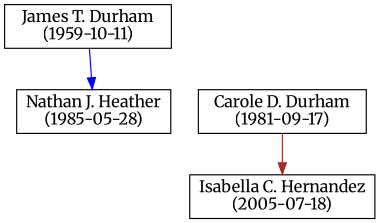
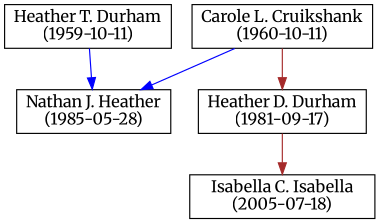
(88, 26) -> (88, 26)
none -> (282, 26)
(282, 112) -> (282, 112)
(282, 197) -> (282, 197)
